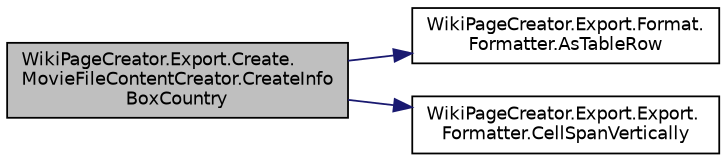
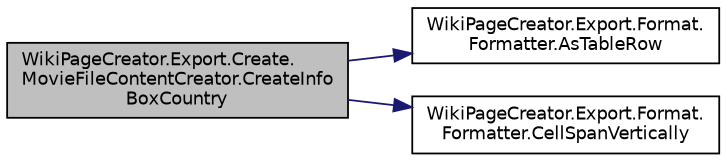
(566, 125) -> (566, 125)
